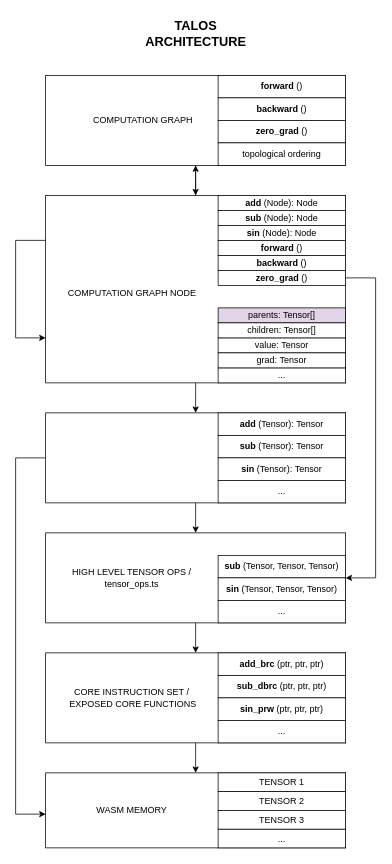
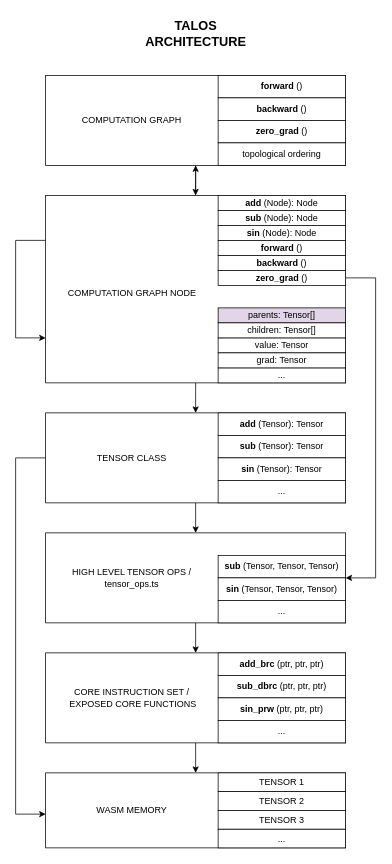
(143, 120) -> (132, 120)
none -> (132, 458)
